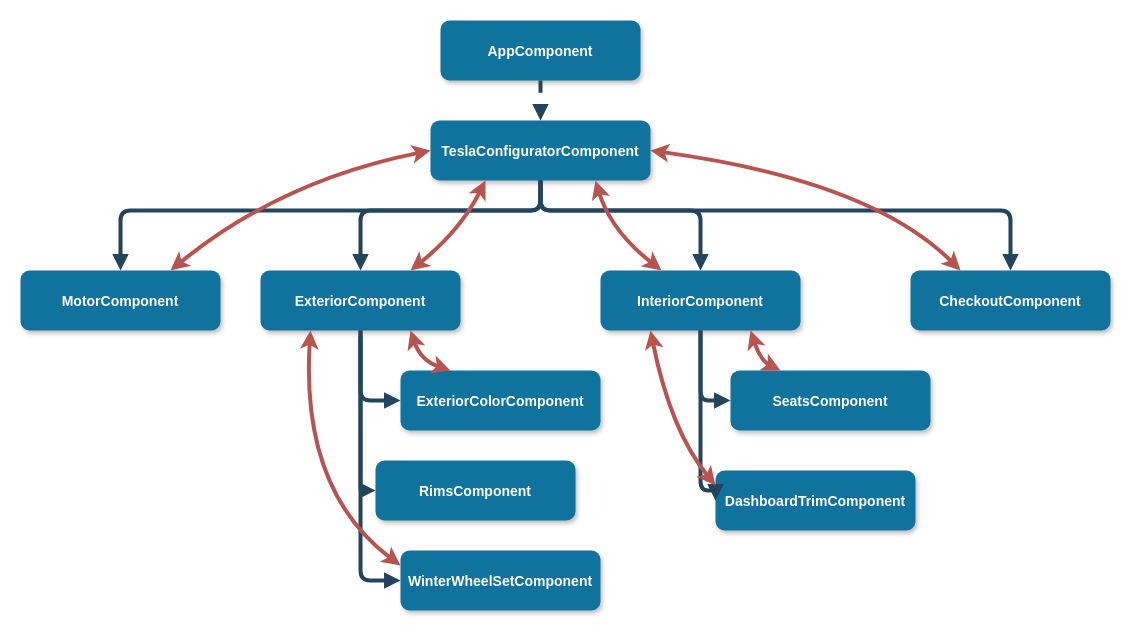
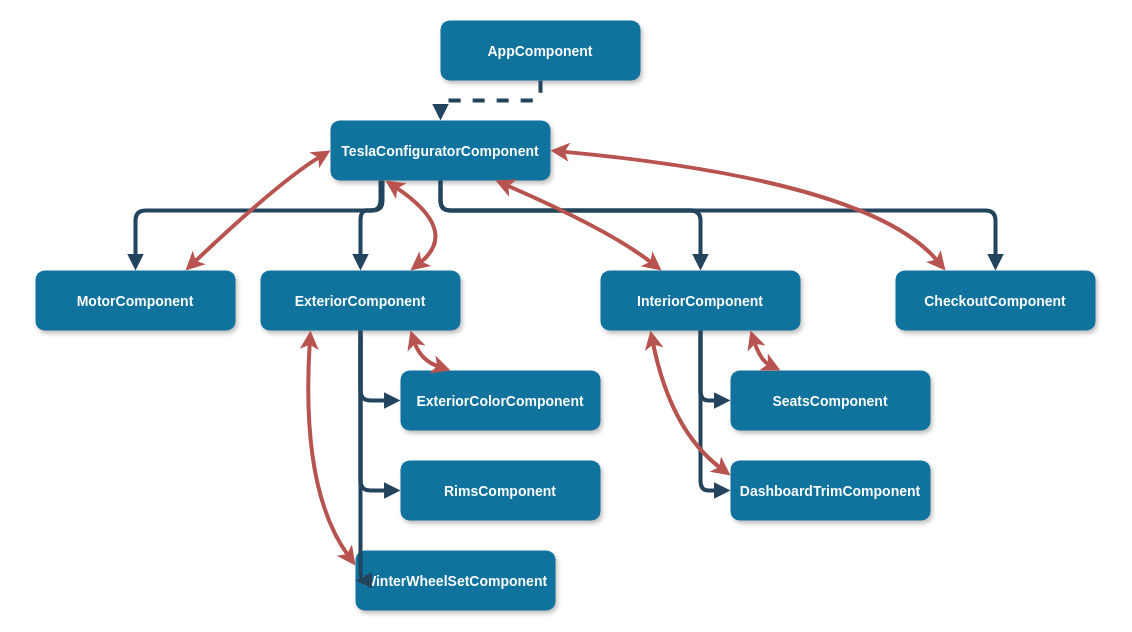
(541, 151) -> (441, 151)
(121, 301) -> (136, 301)
(1011, 301) -> (996, 301)
(476, 491) -> (501, 491)
(816, 501) -> (831, 491)
(501, 581) -> (456, 581)
